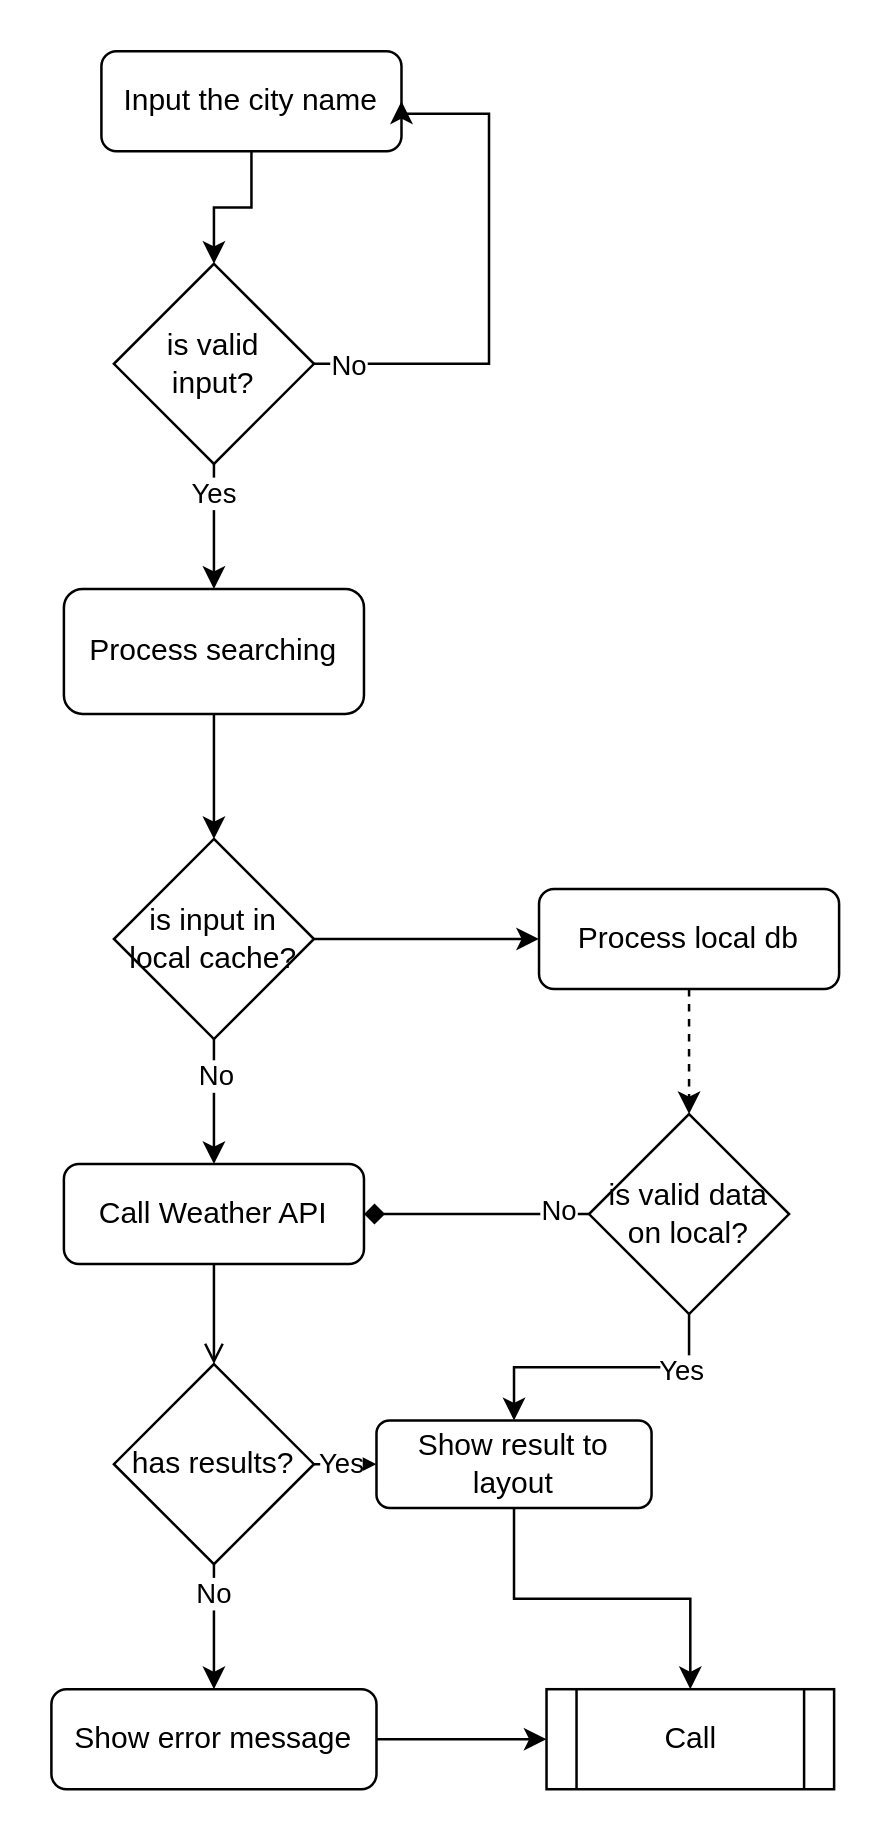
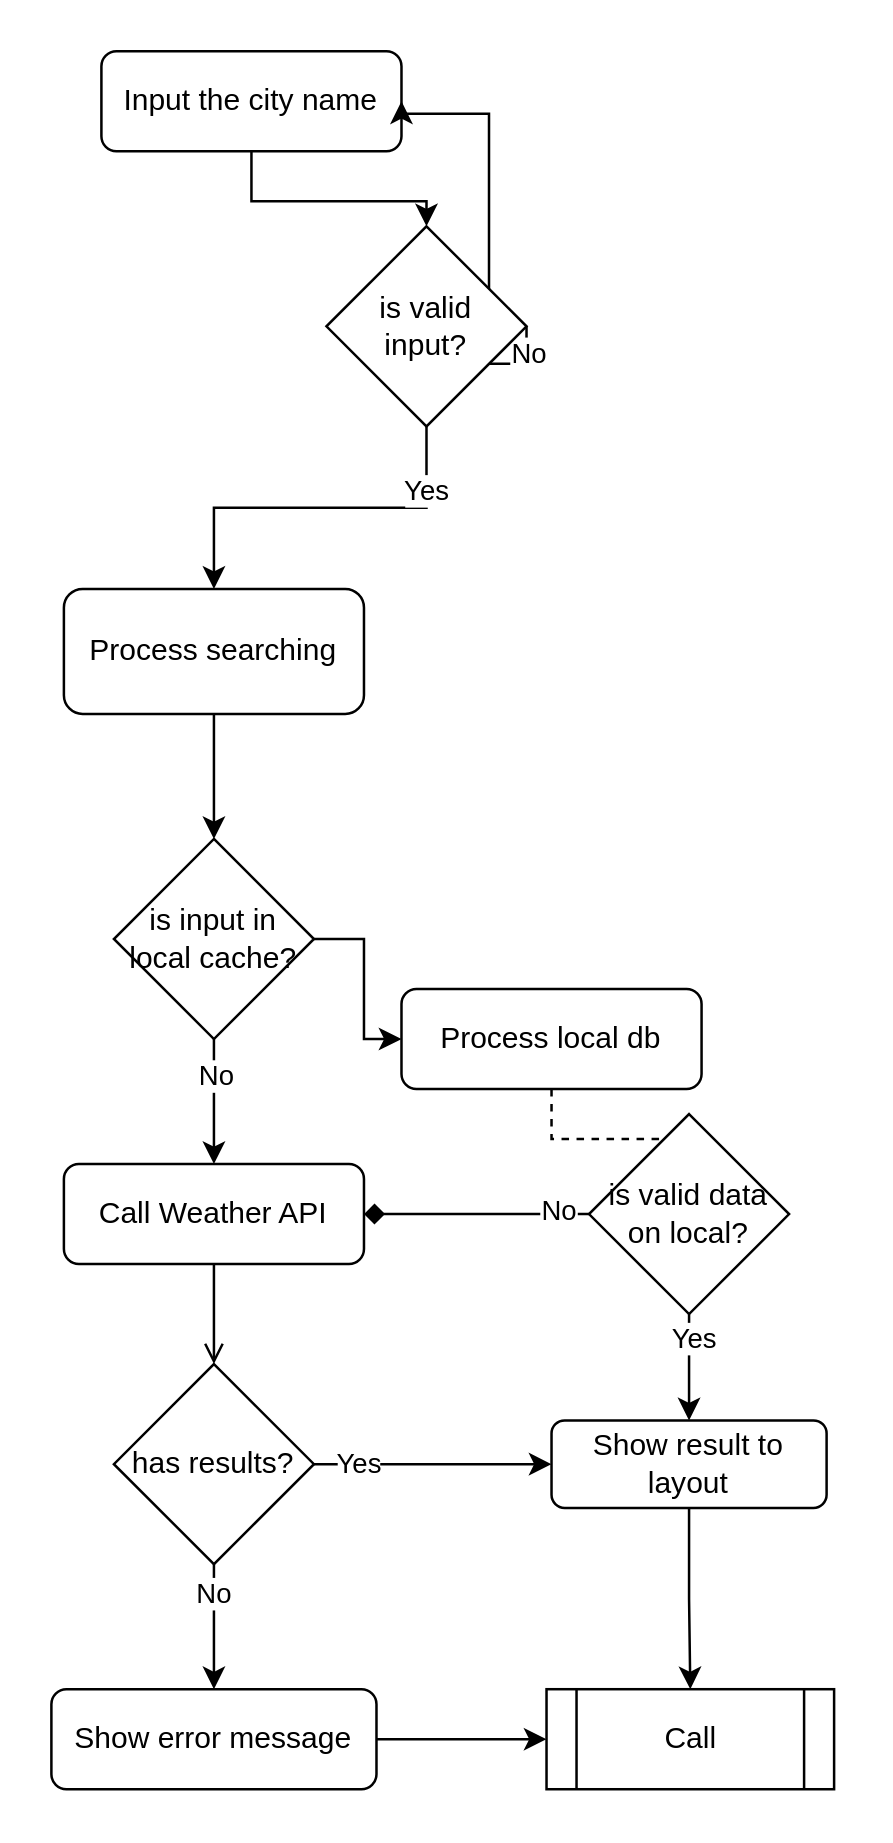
(214, 364) -> (426, 326)
(689, 939) -> (551, 1039)
(514, 1464) -> (689, 1464)
